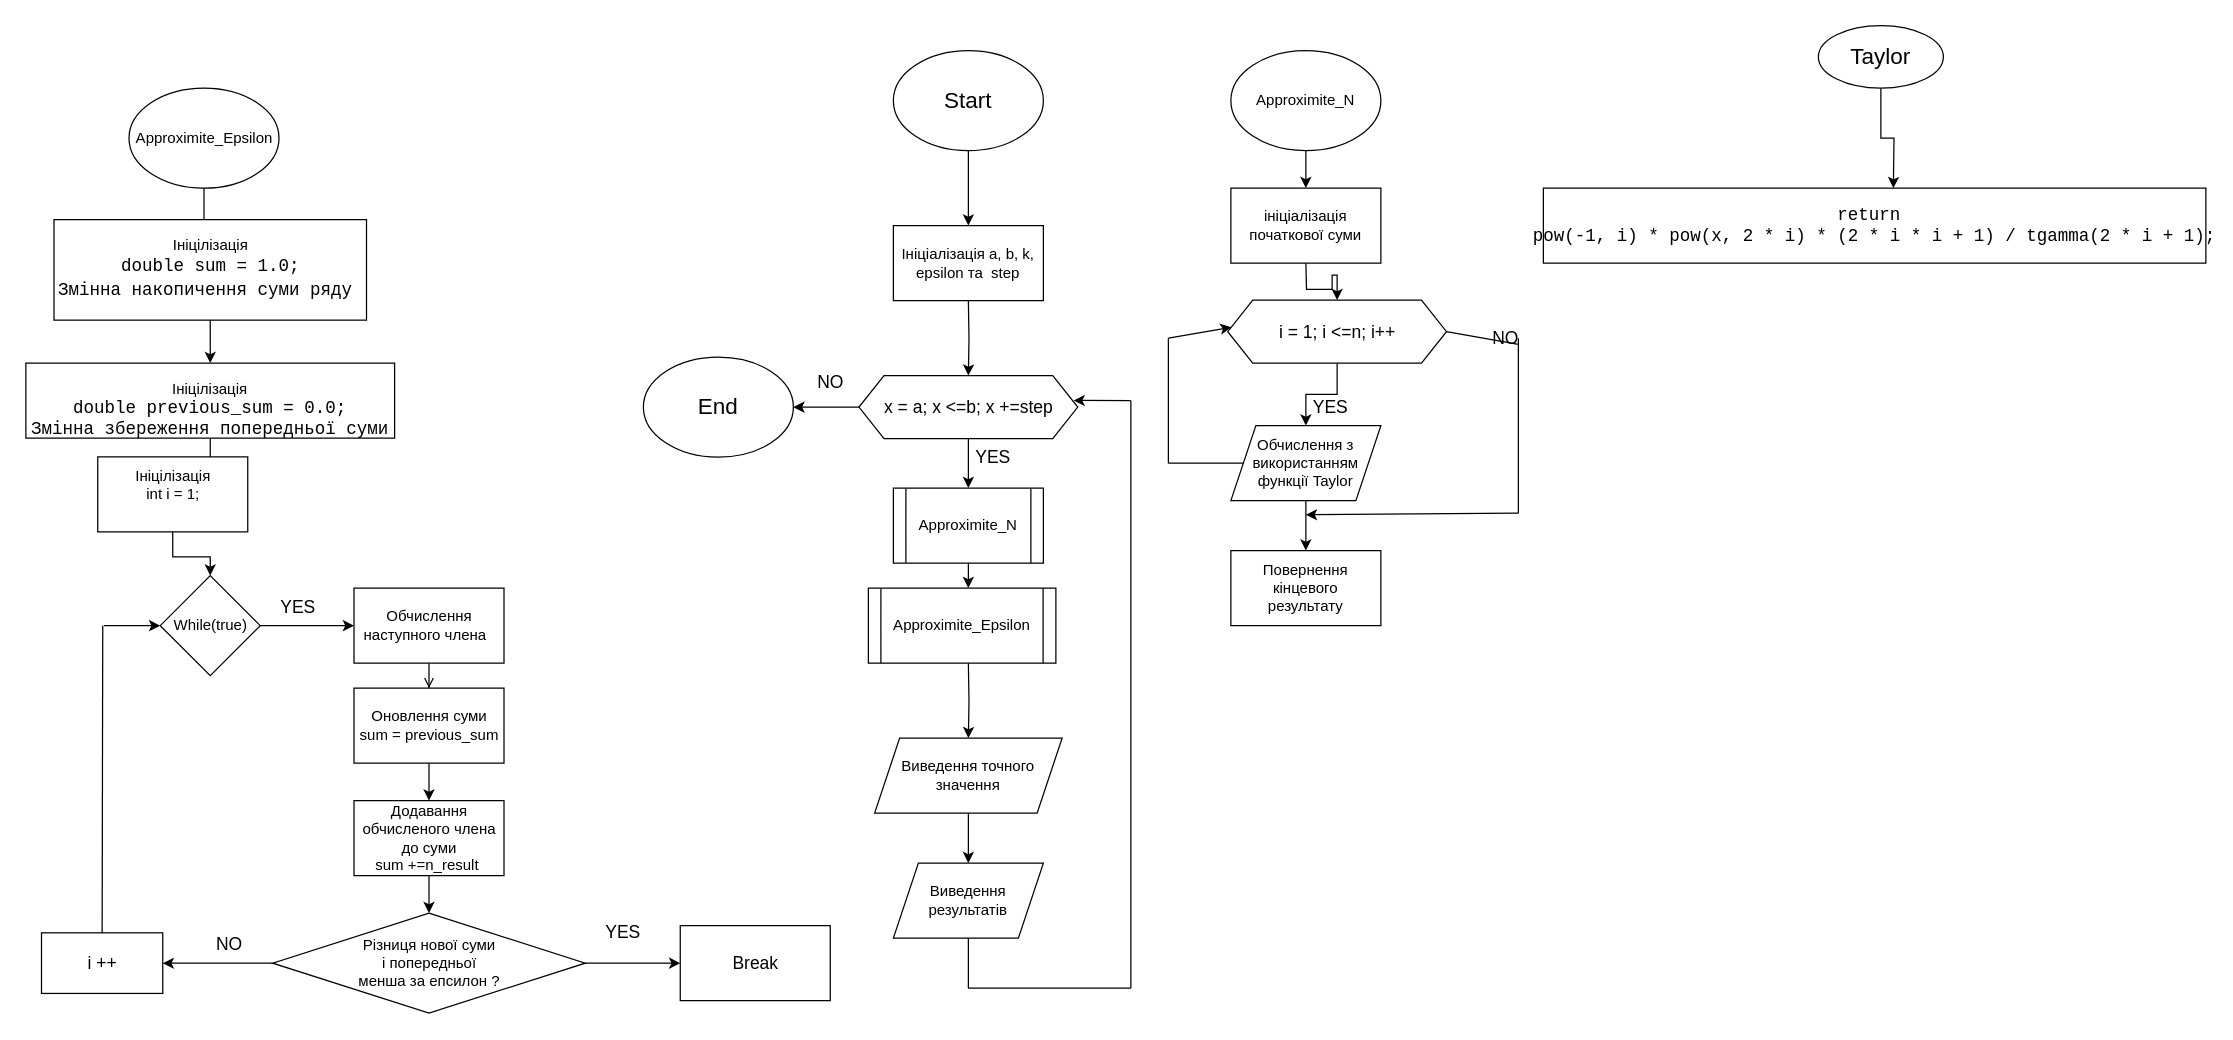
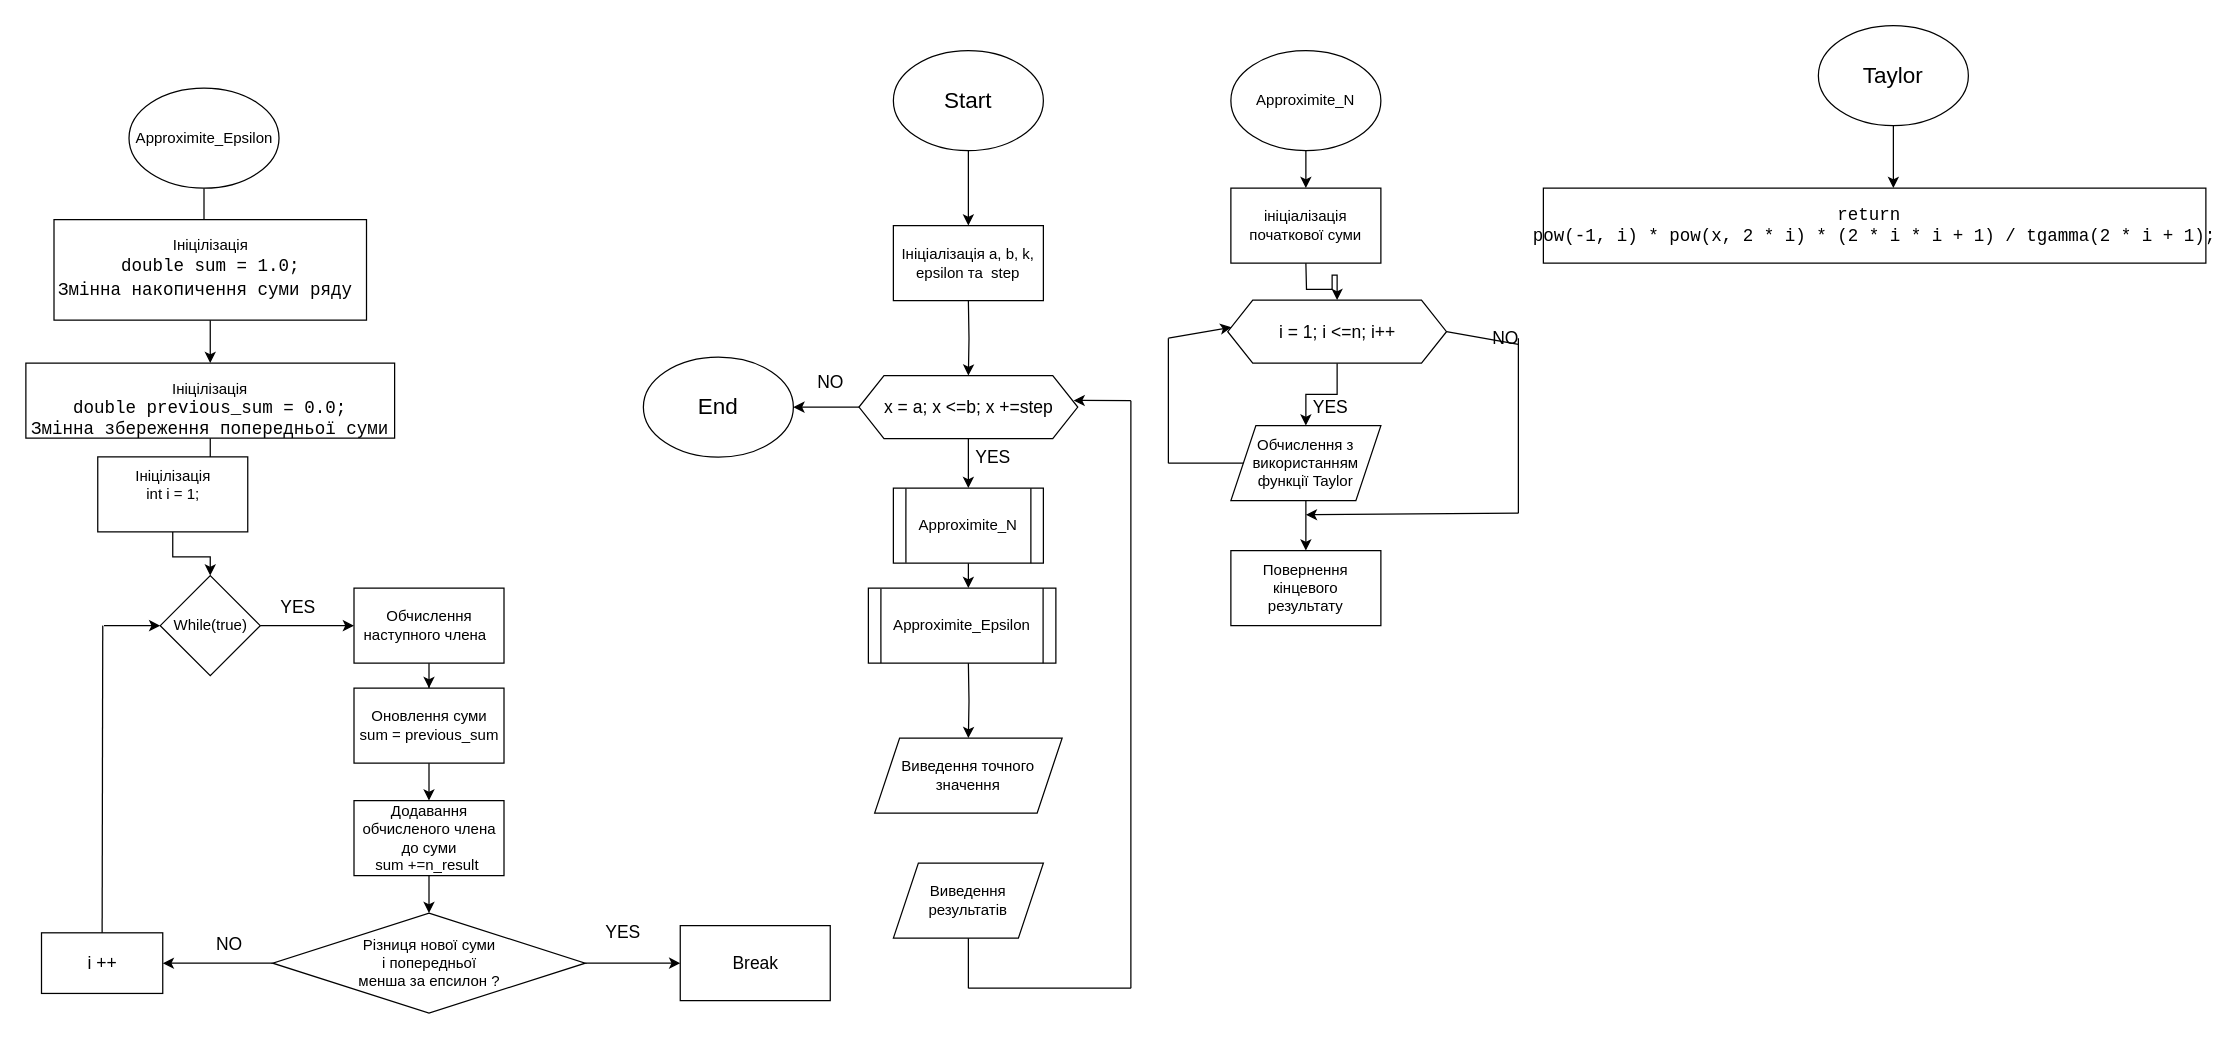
(1881, 57) -> (1893, 76)
(429, 679) -> (429, 678)
(968, 834) -> none
